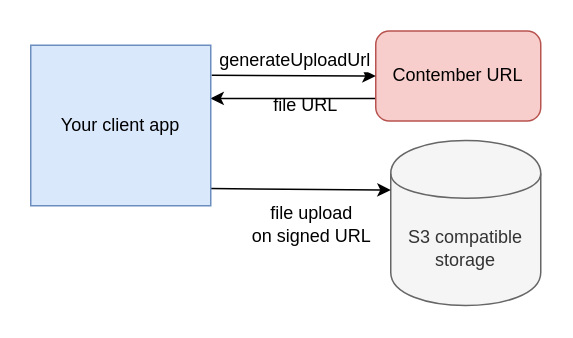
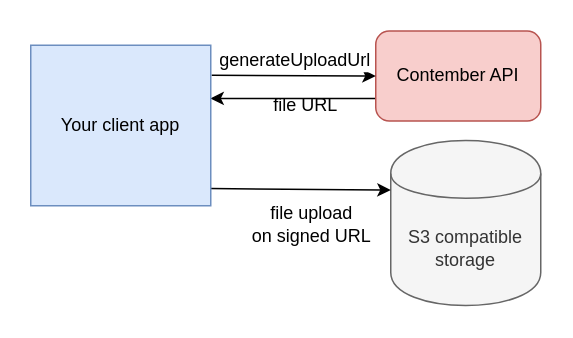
(458, 76) -> (458, 76)
